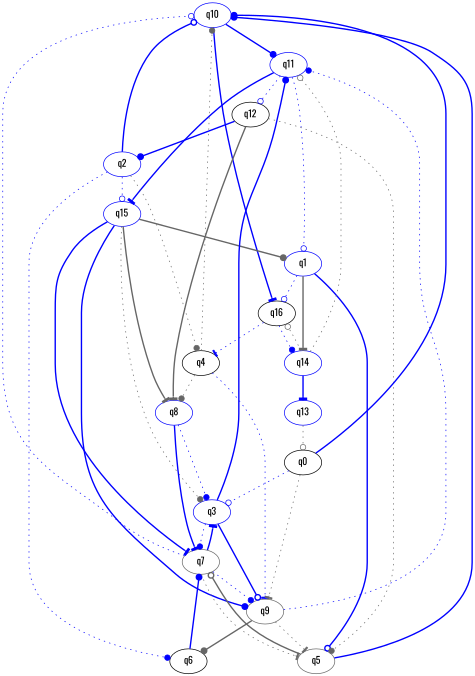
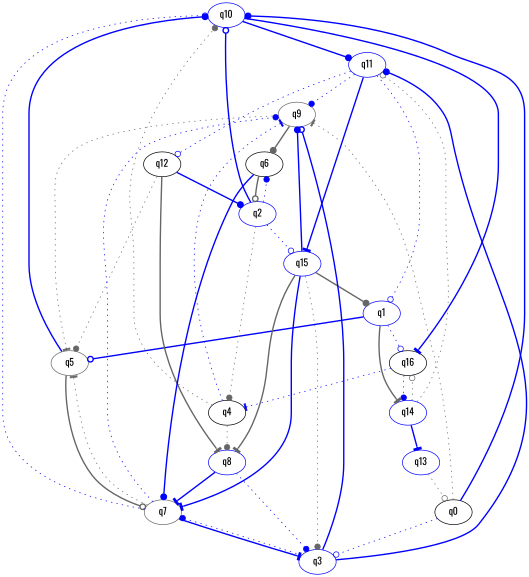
none -> (257, 186)
(440, 364) -> (334, 88)
